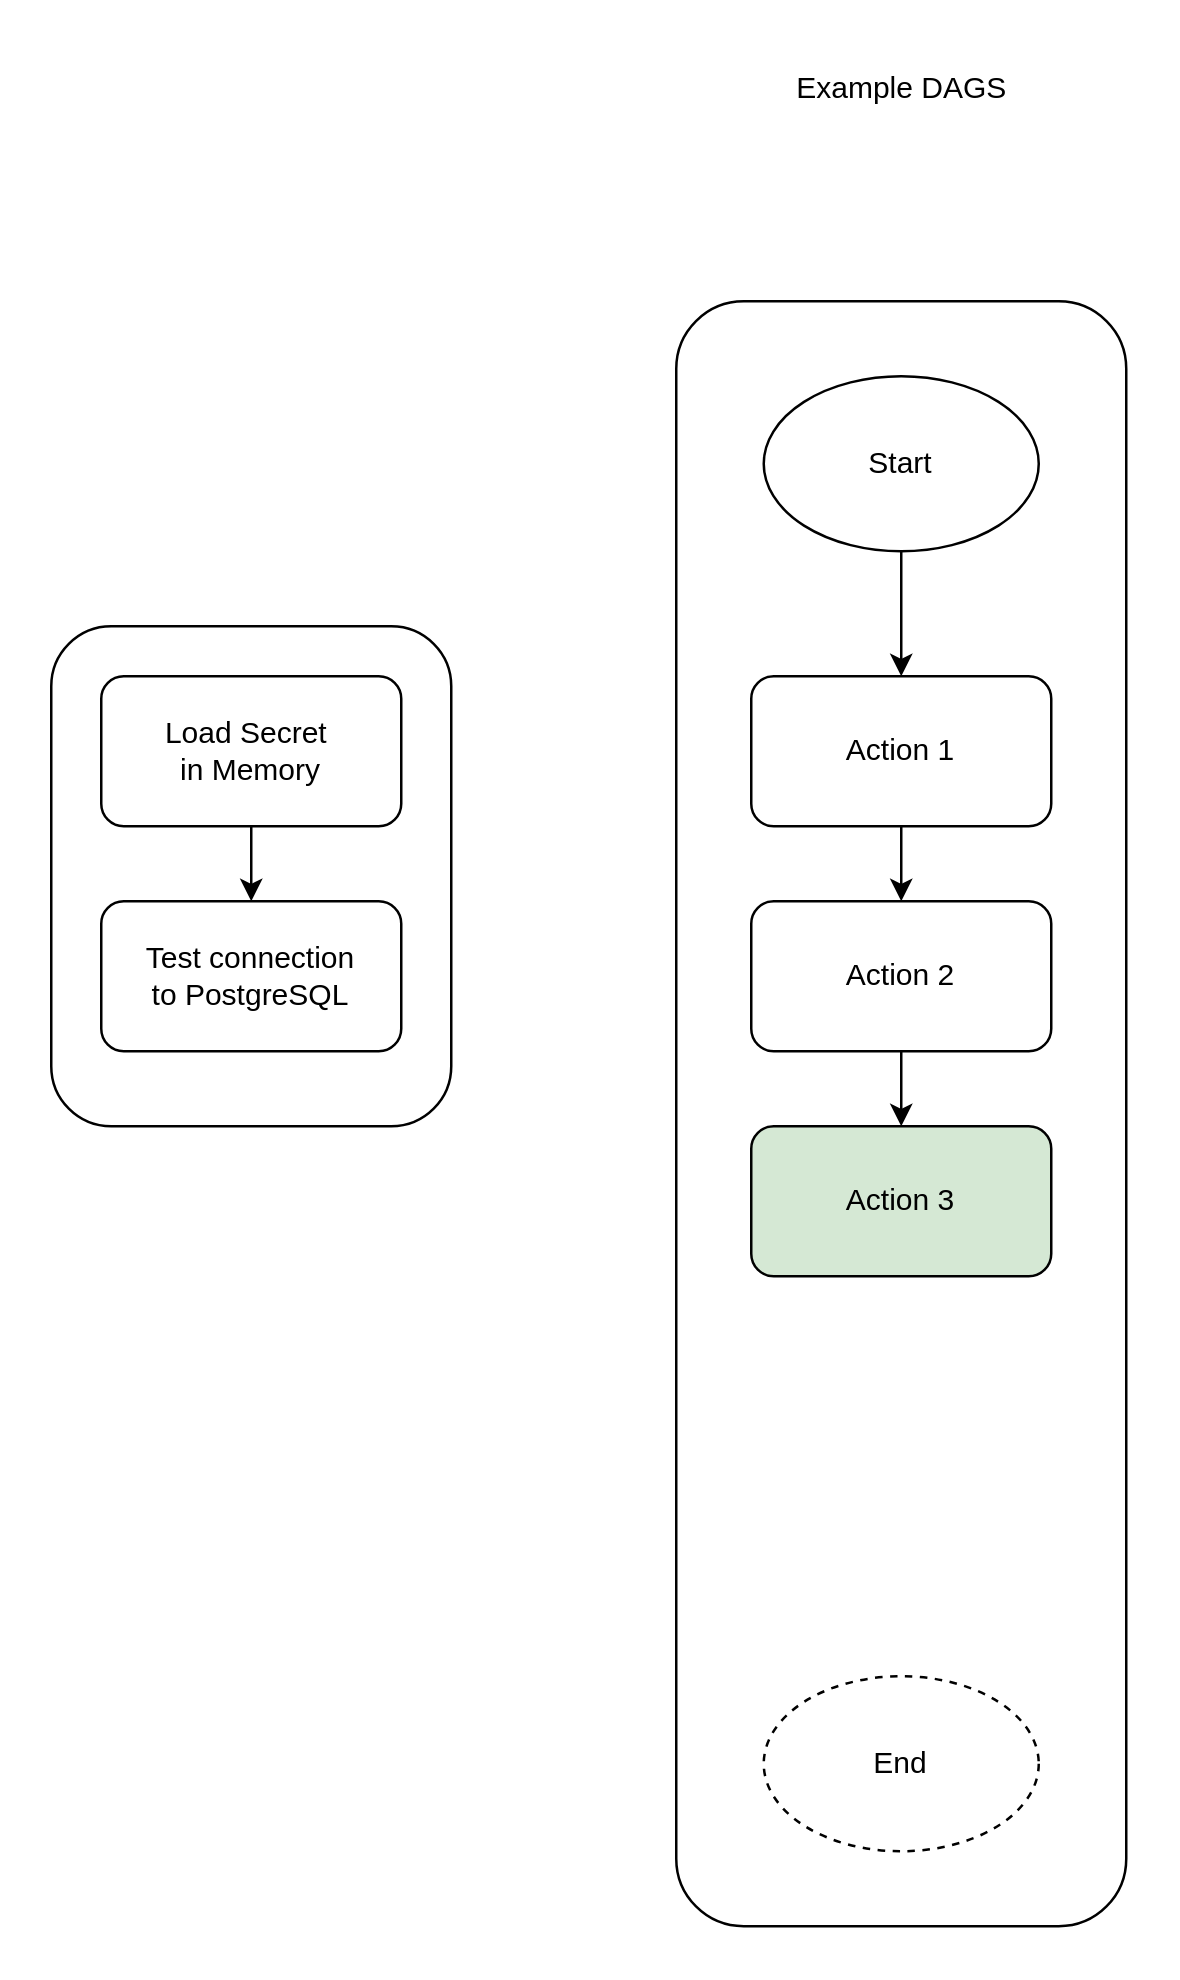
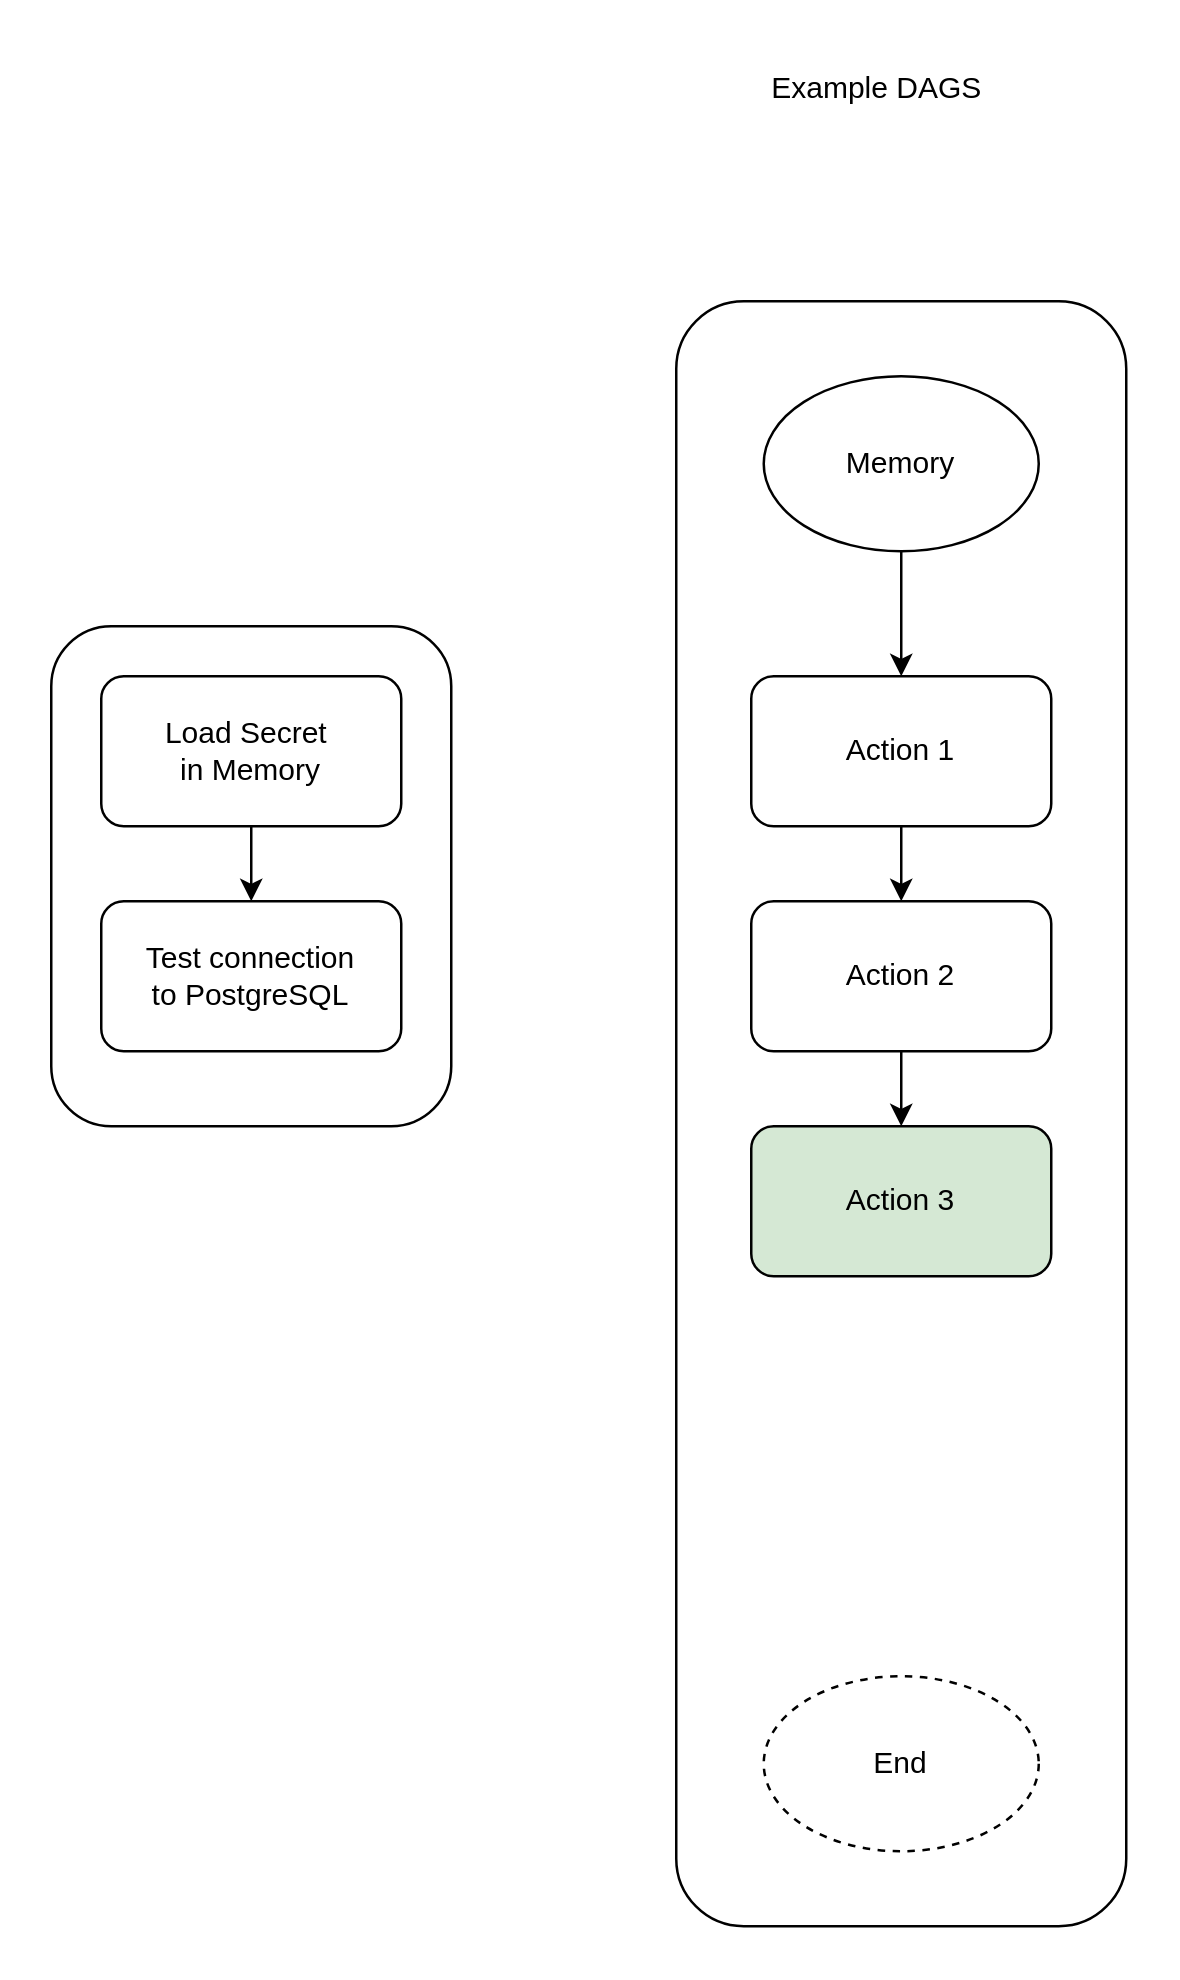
(901, 89) -> (876, 89)
(901, 464) -> (901, 464)
